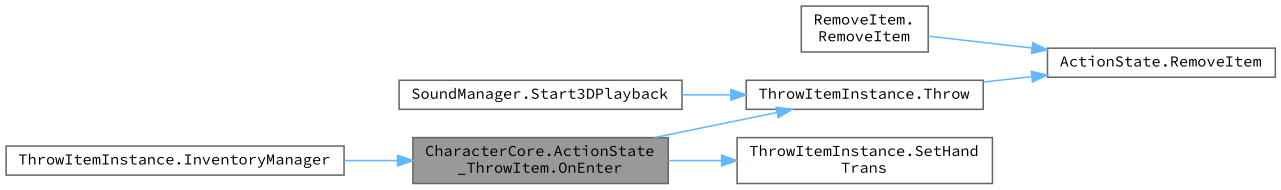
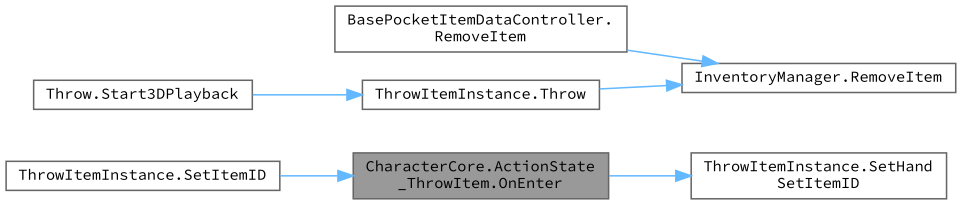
(865, 29) -> (481, 29)
(1161, 63) -> (819, 78)
(541, 95) -> (143, 95)
(716, 125) -> none
(175, 161) -> (143, 176)
(865, 161) -> (819, 176)
